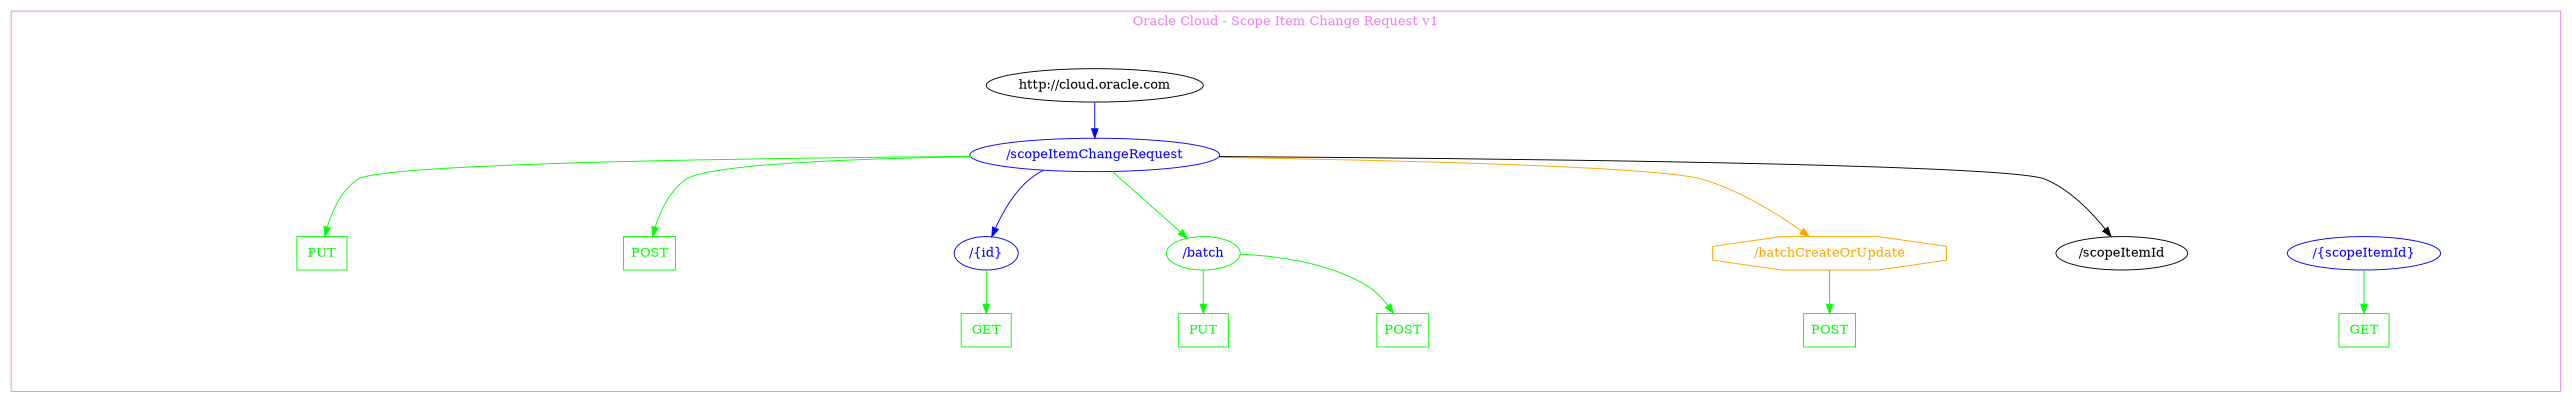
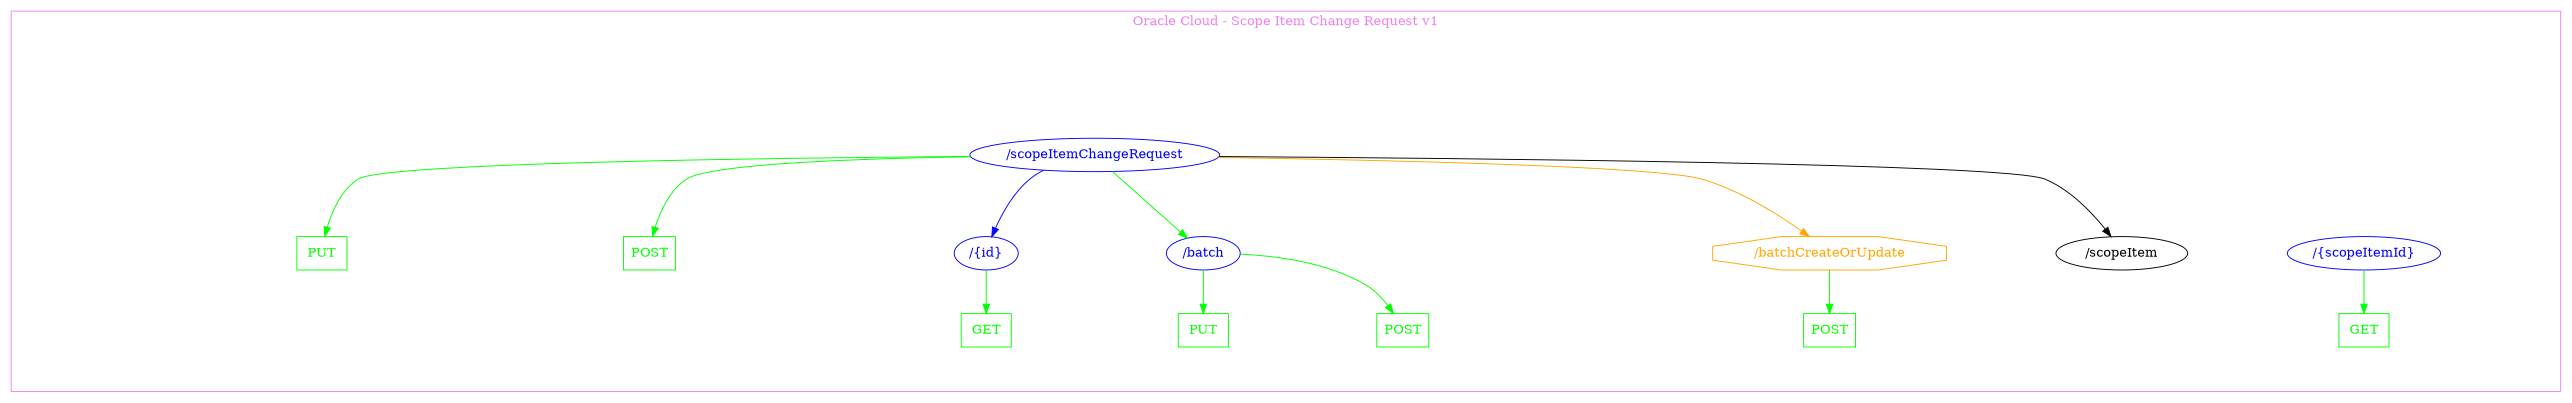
(1095, 85) -> none
(1203, 253) -> (1203, 253)
(2122, 253) -> (2122, 253)
